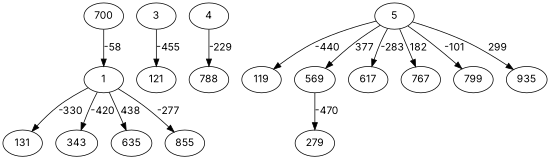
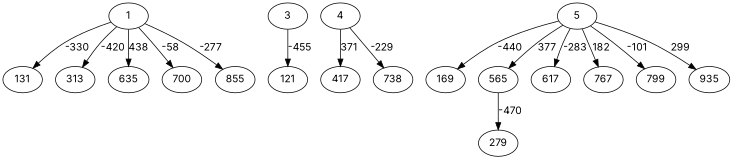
(104, 44) -> (154, 44)
(209, 80) -> (393, 80)
(262, 80) -> (446, 80)
(315, 80) -> (498, 80)
none -> (340, 80)
(77, 143) -> (75, 80)
